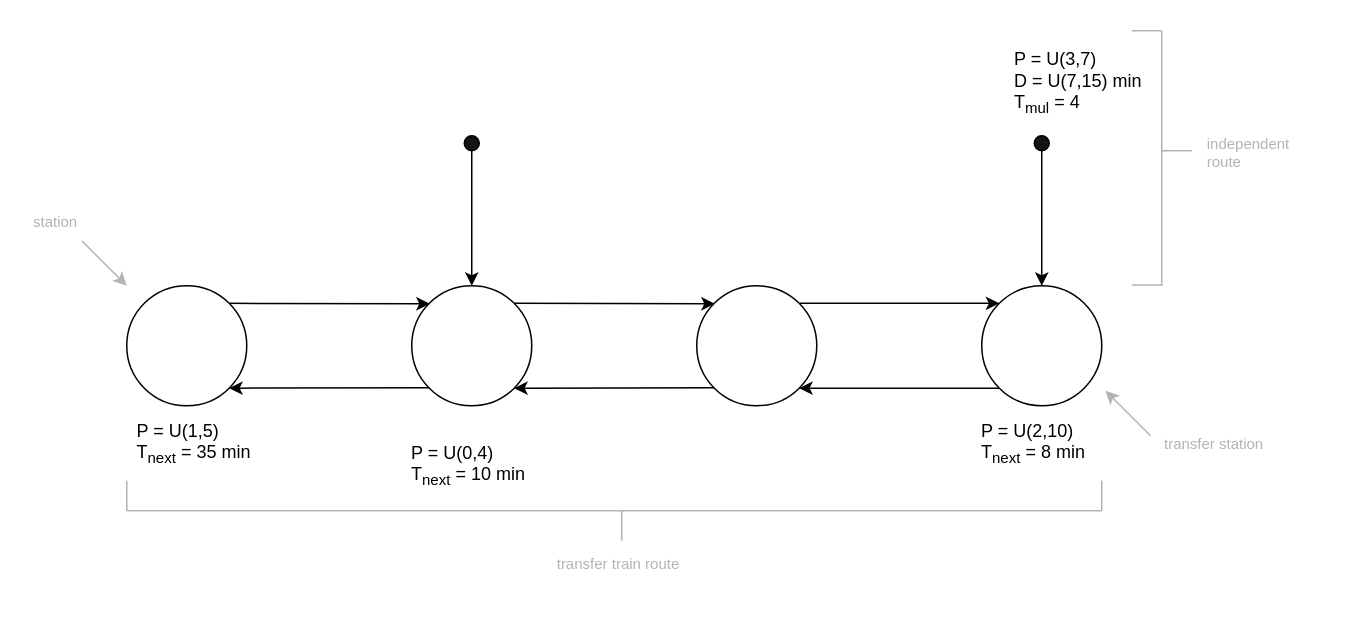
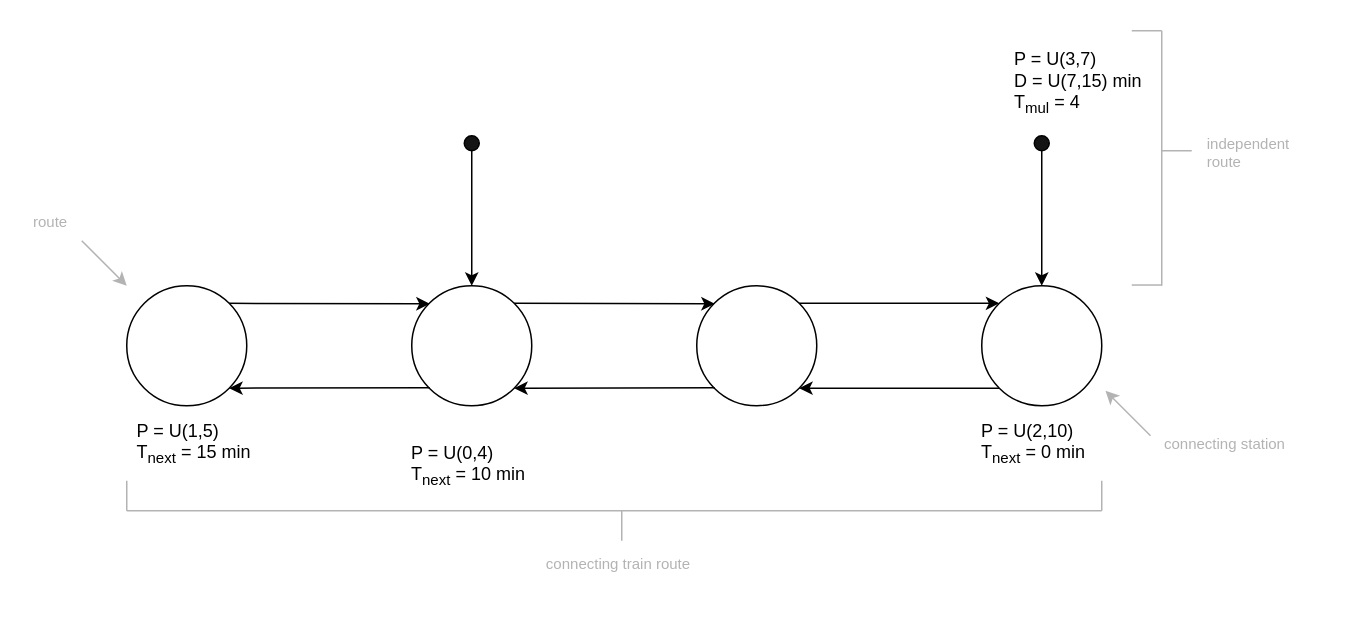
(61, 221) -> (55, 221)
(198, 443) -> (198, 443)
(1038, 443) -> (1038, 443)
(1228, 443) -> (1235, 443)
(619, 563) -> (619, 563)
